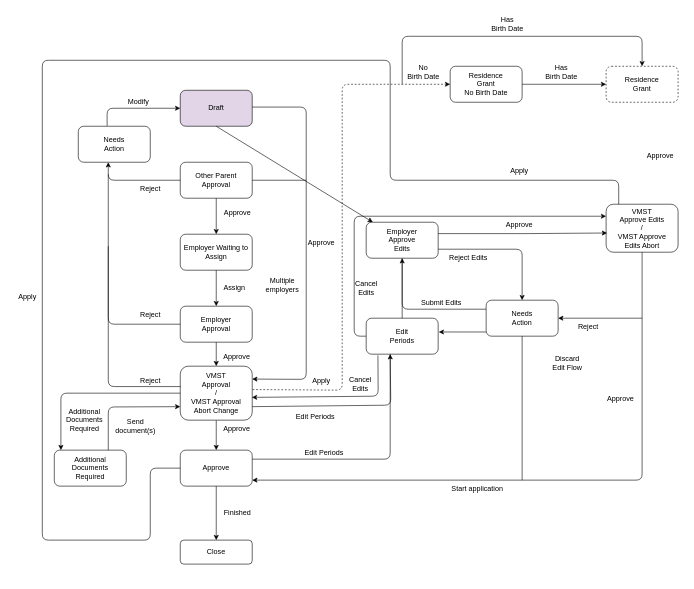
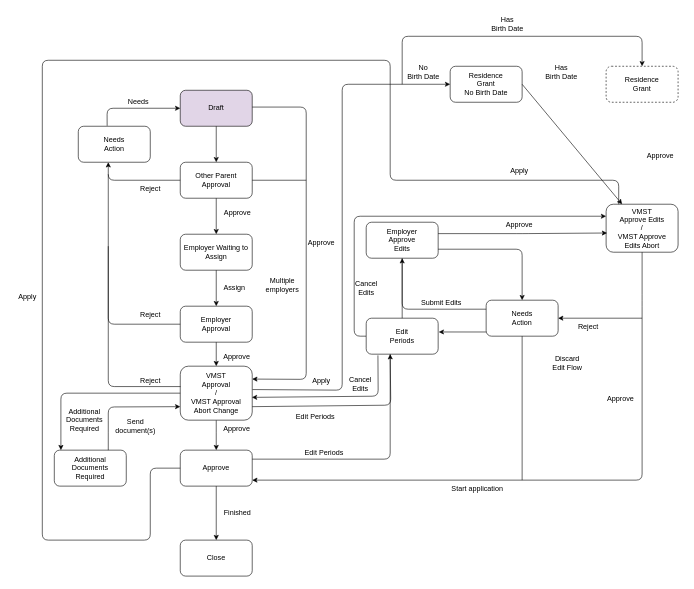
(600, 84) -> (572, 144)
(139, 102) -> (139, 102)
(258, 152) -> (216, 127)
(342, 230) -> (342, 230)
(468, 258) -> none
(216, 552) -> (216, 558)
